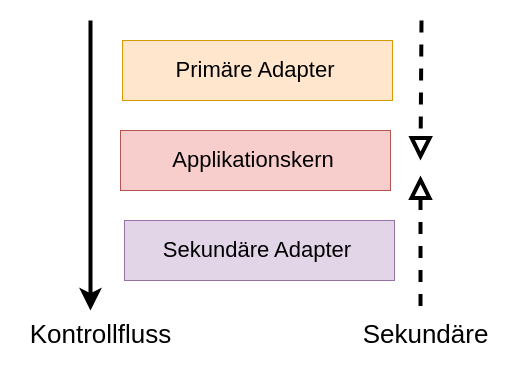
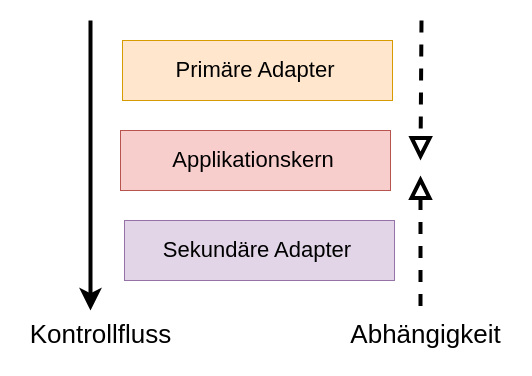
(426, 335) -> (426, 335)
